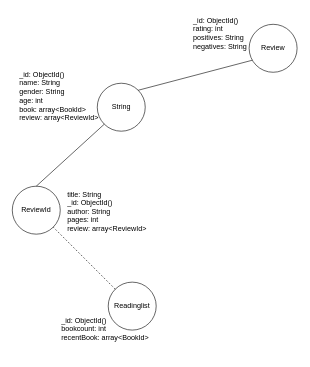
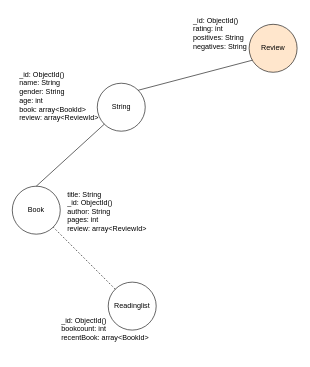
(273, 48) -> (273, 48)
(36, 210) -> (36, 210)
